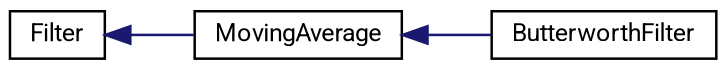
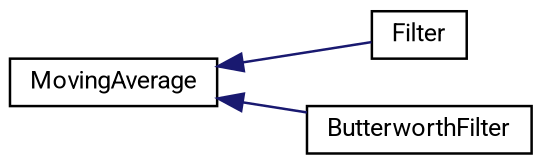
(162, 35) -> (307, 52)
